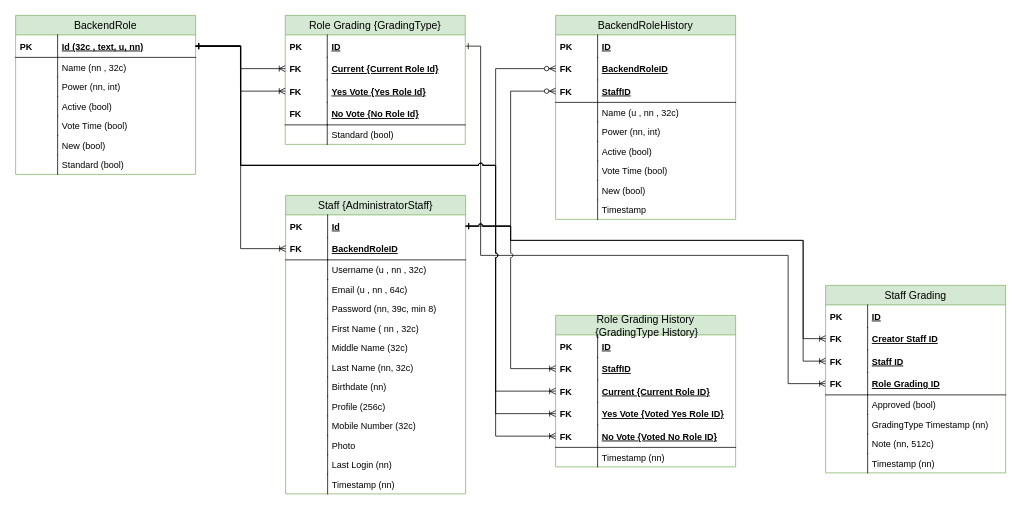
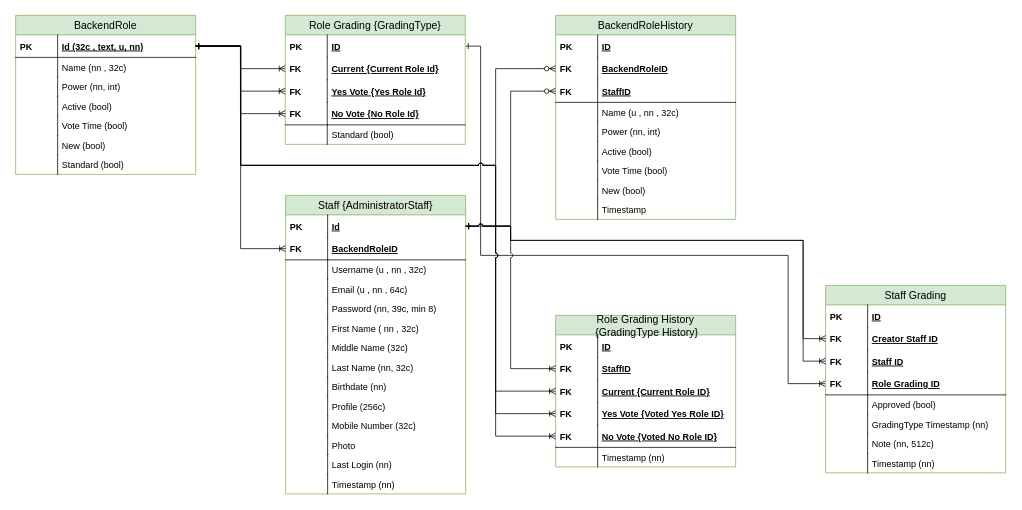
none -> (264, 114)
